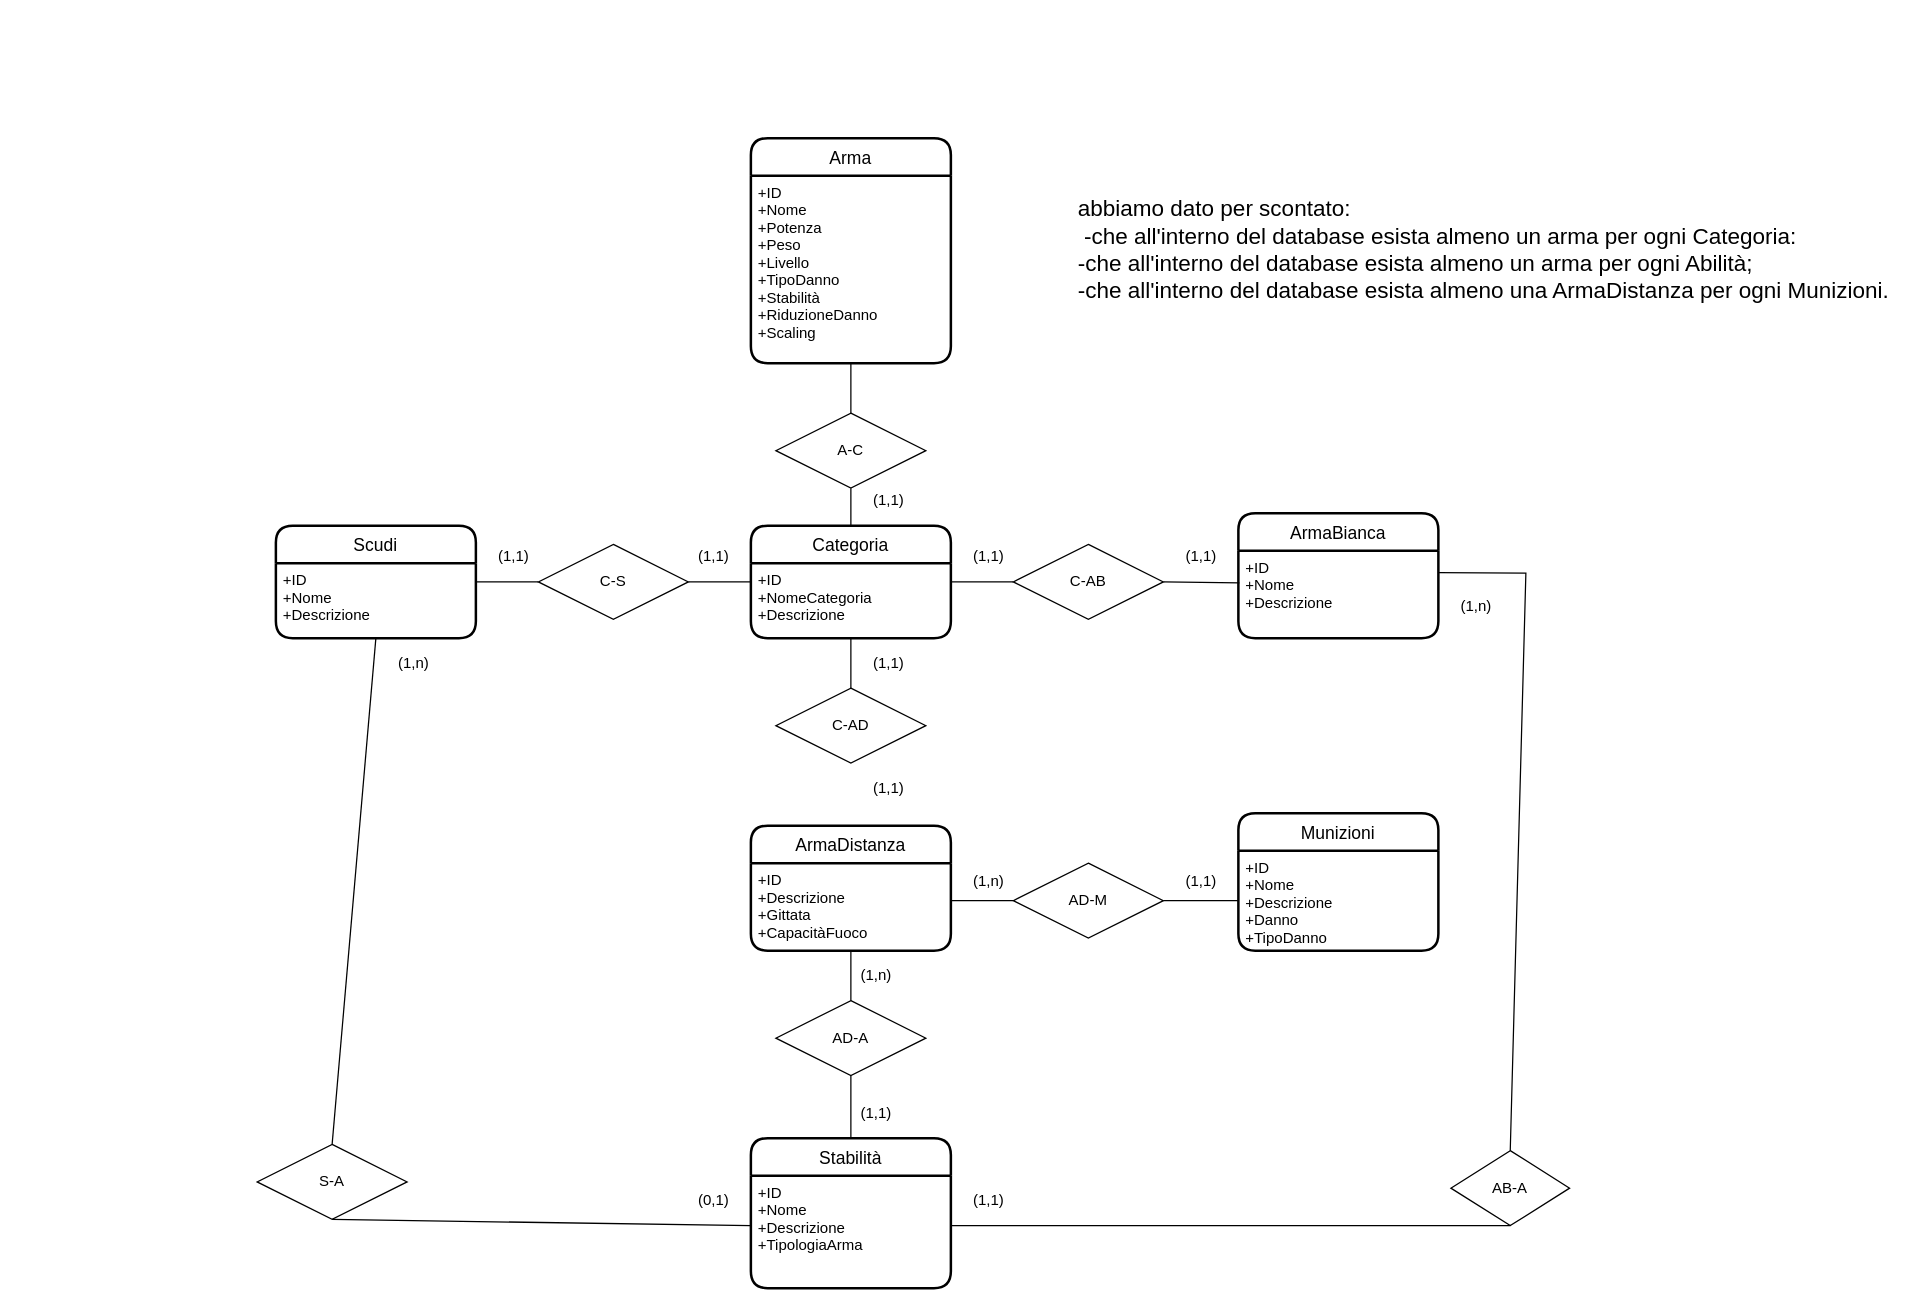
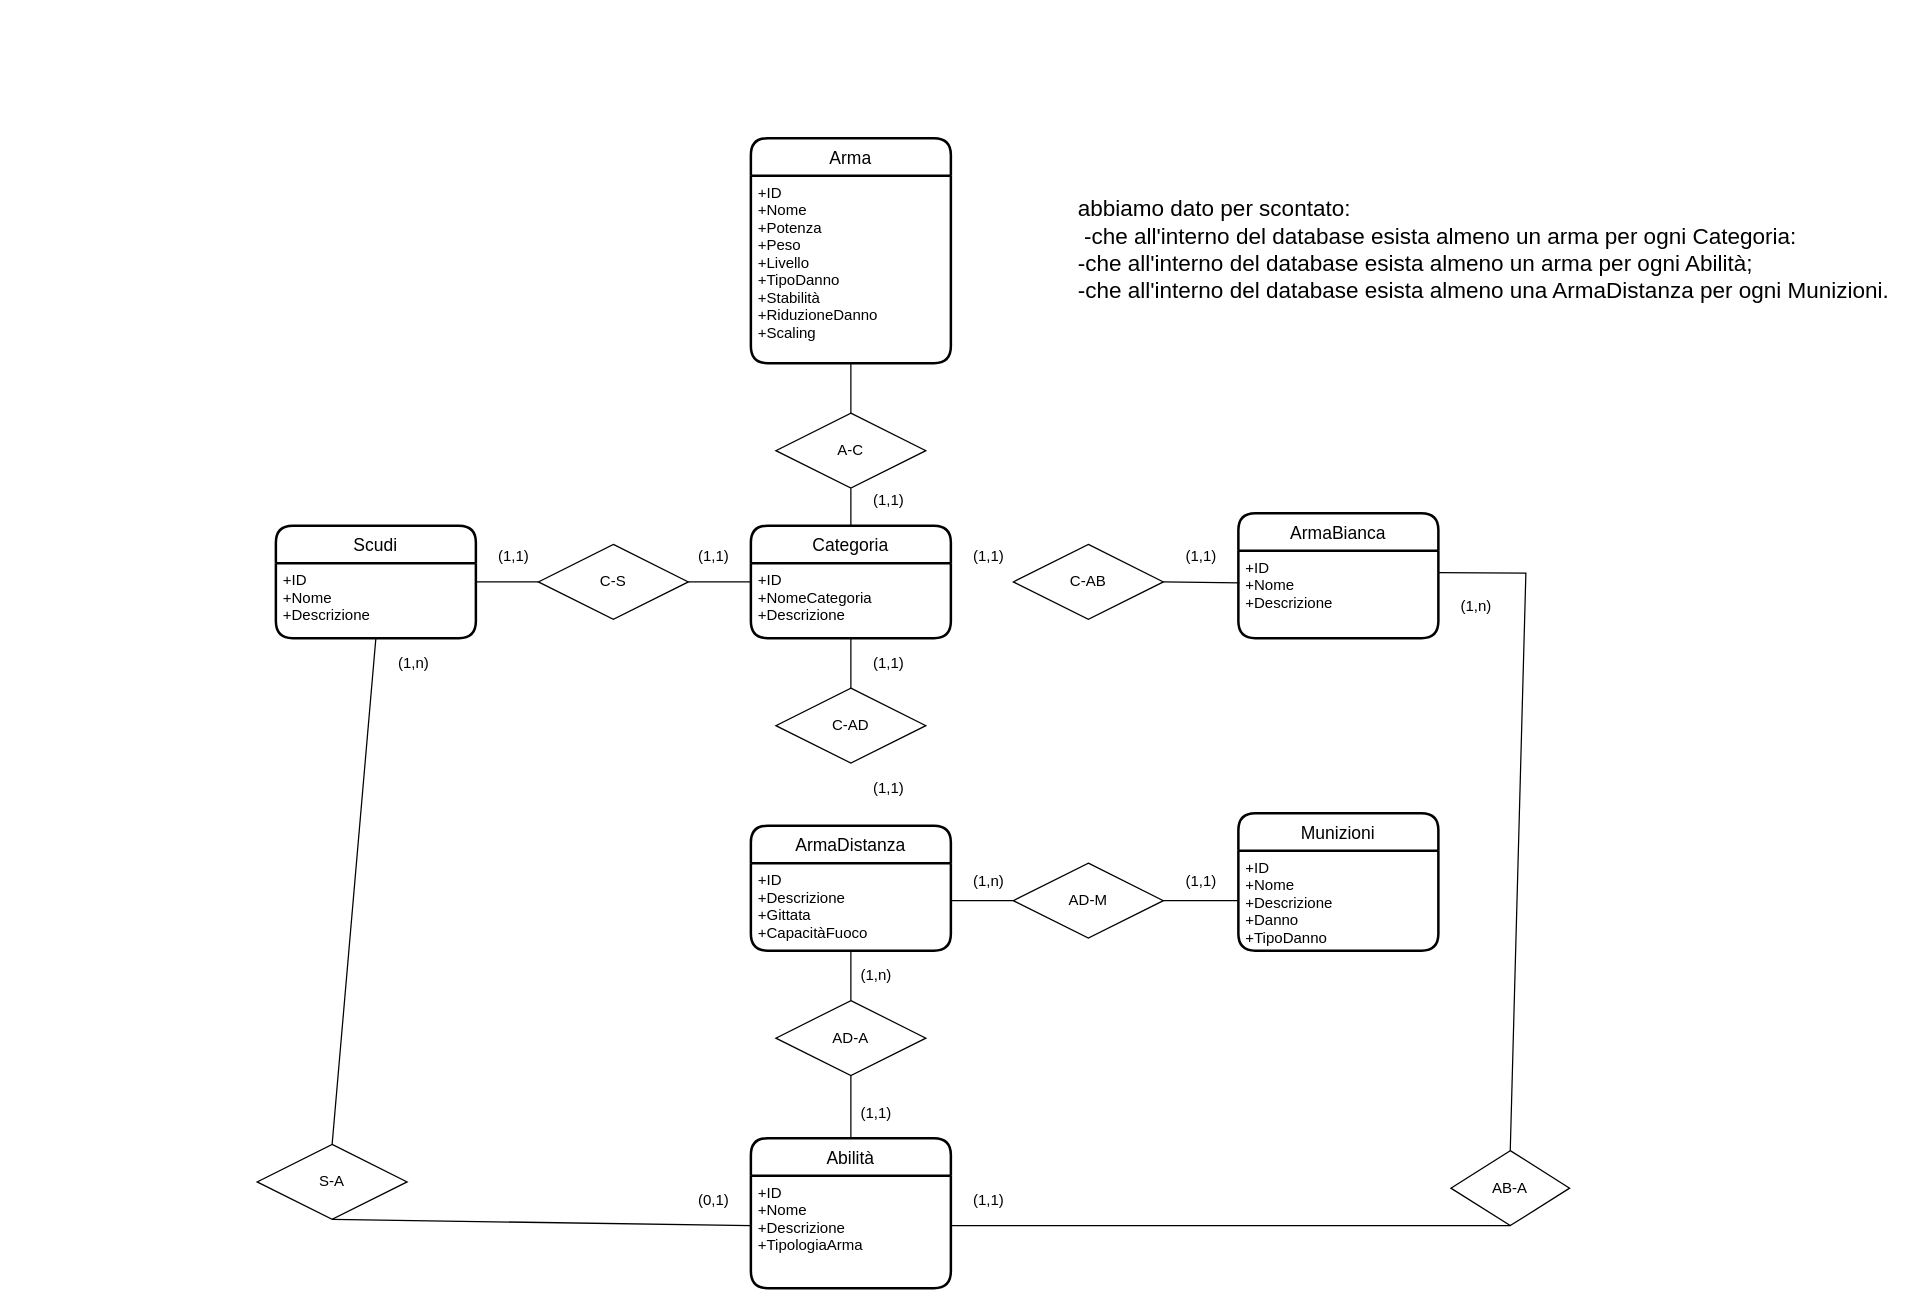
(982, 582) -> none
(850, 1158) -> (850, 1158)
